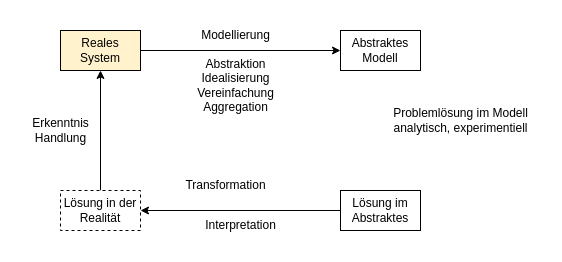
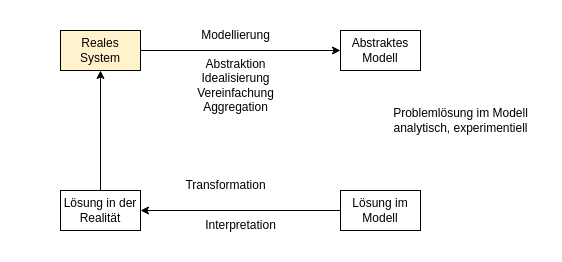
(61, 131) -> none
(101, 211) -> (101, 211)
(381, 211) -> (381, 211)
